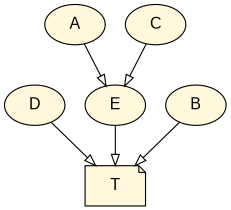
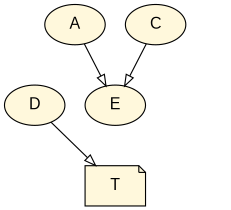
(196, 105) -> none
(115, 140) -> none
